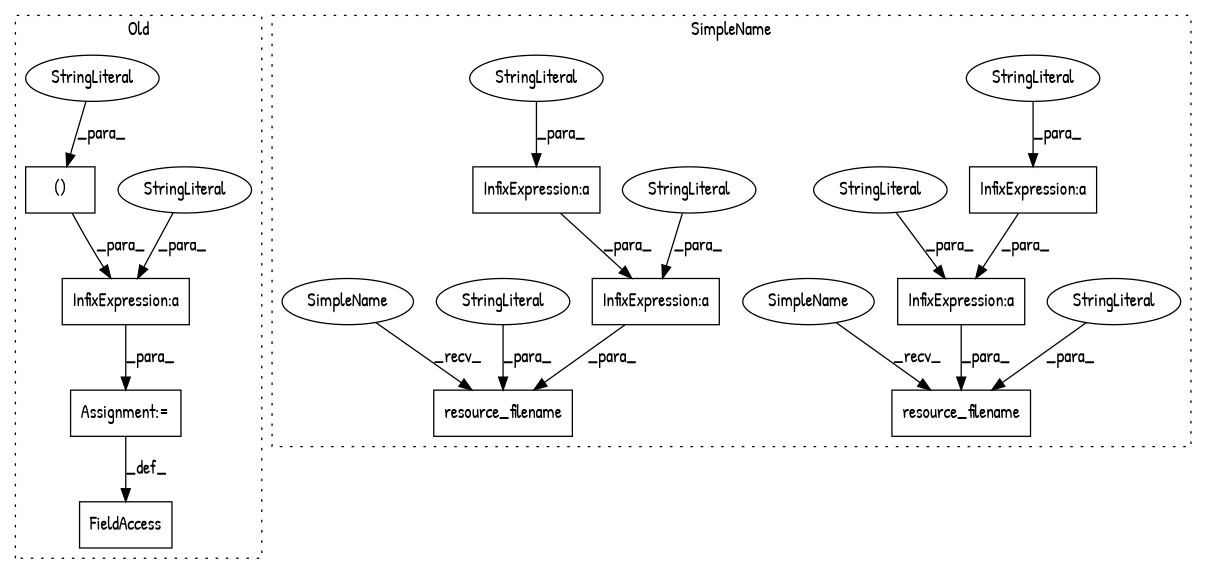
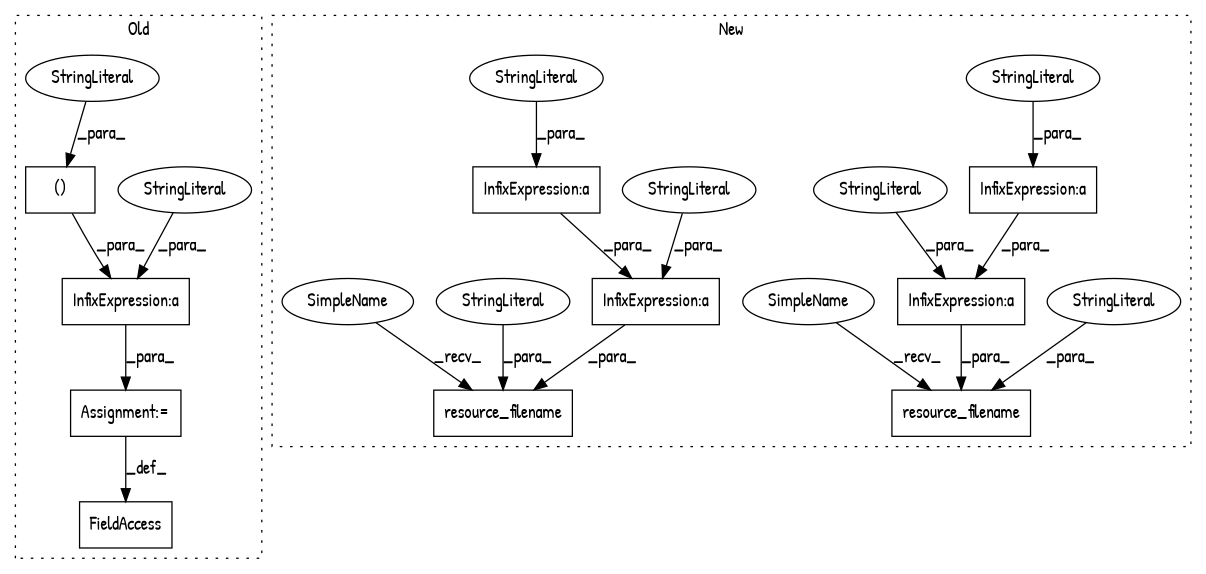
(732, 30) -> (732, 30)
